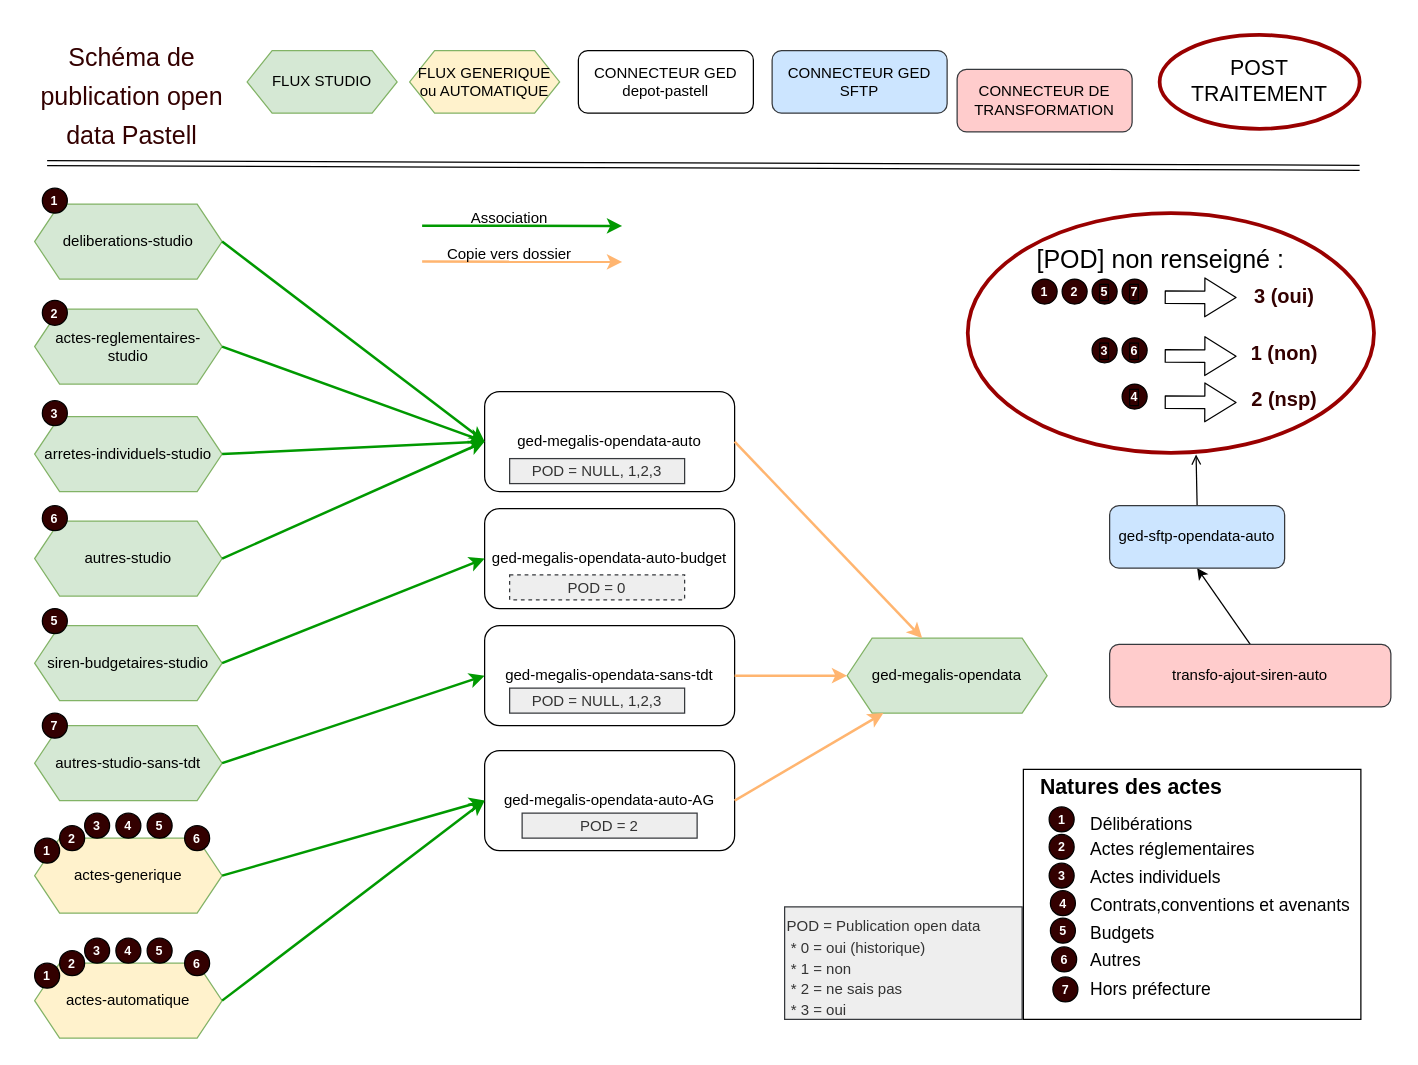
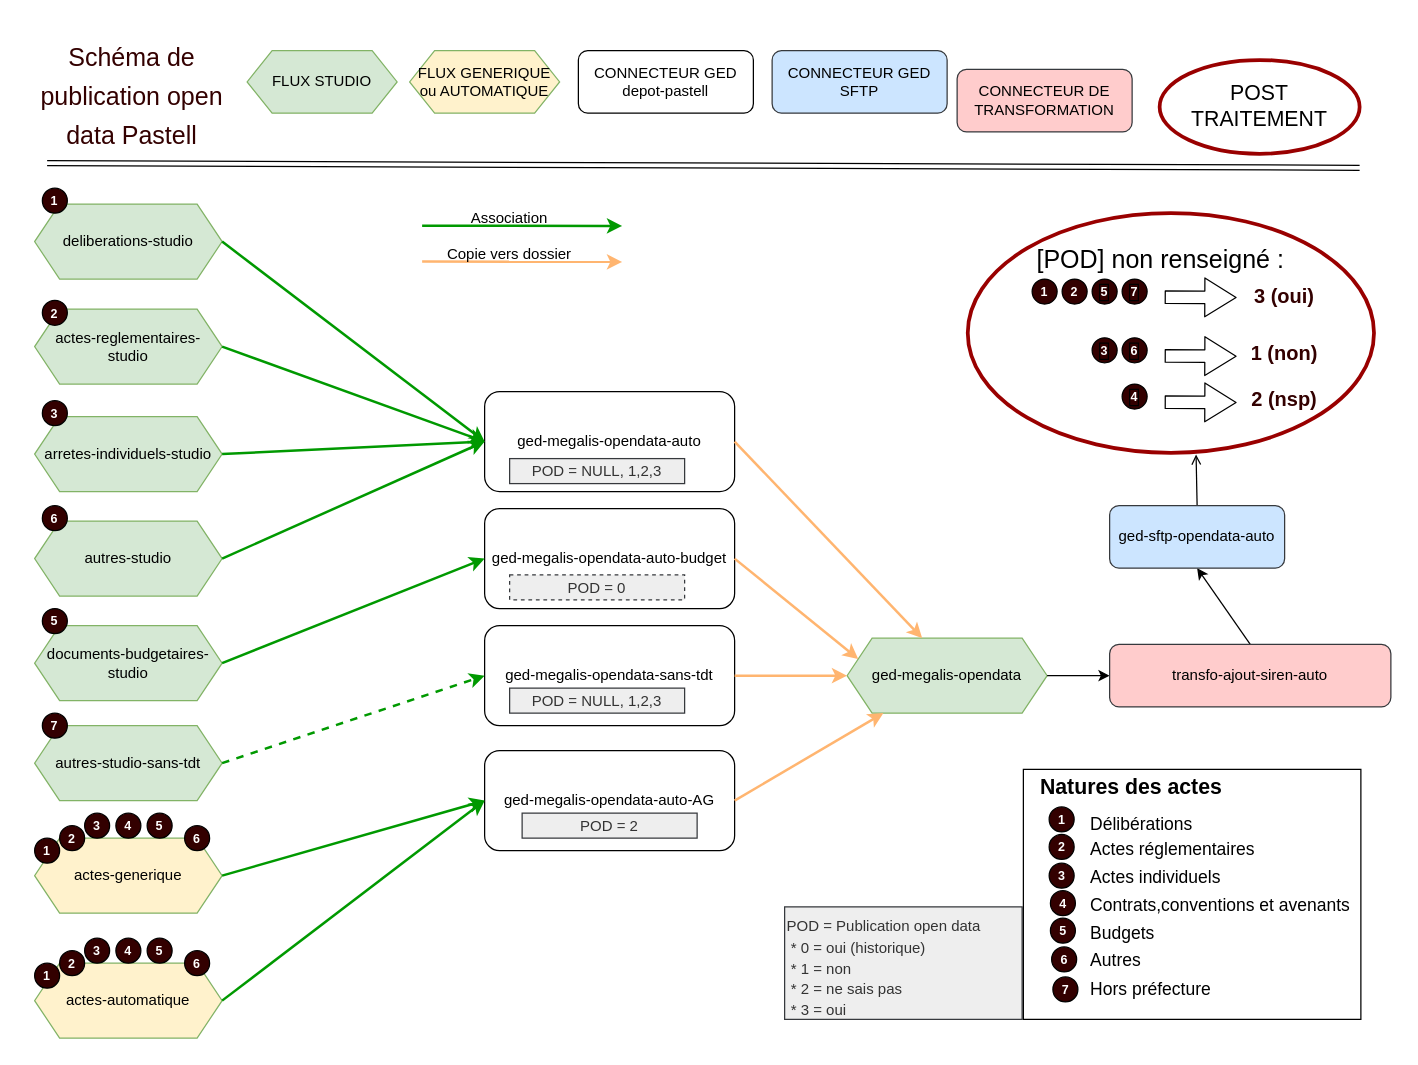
(1259, 82) -> (1259, 107)
none -> (793, 606)
(128, 663) -> (128, 663)
none -> (1074, 676)
(350, 720) -> (350, 720)
